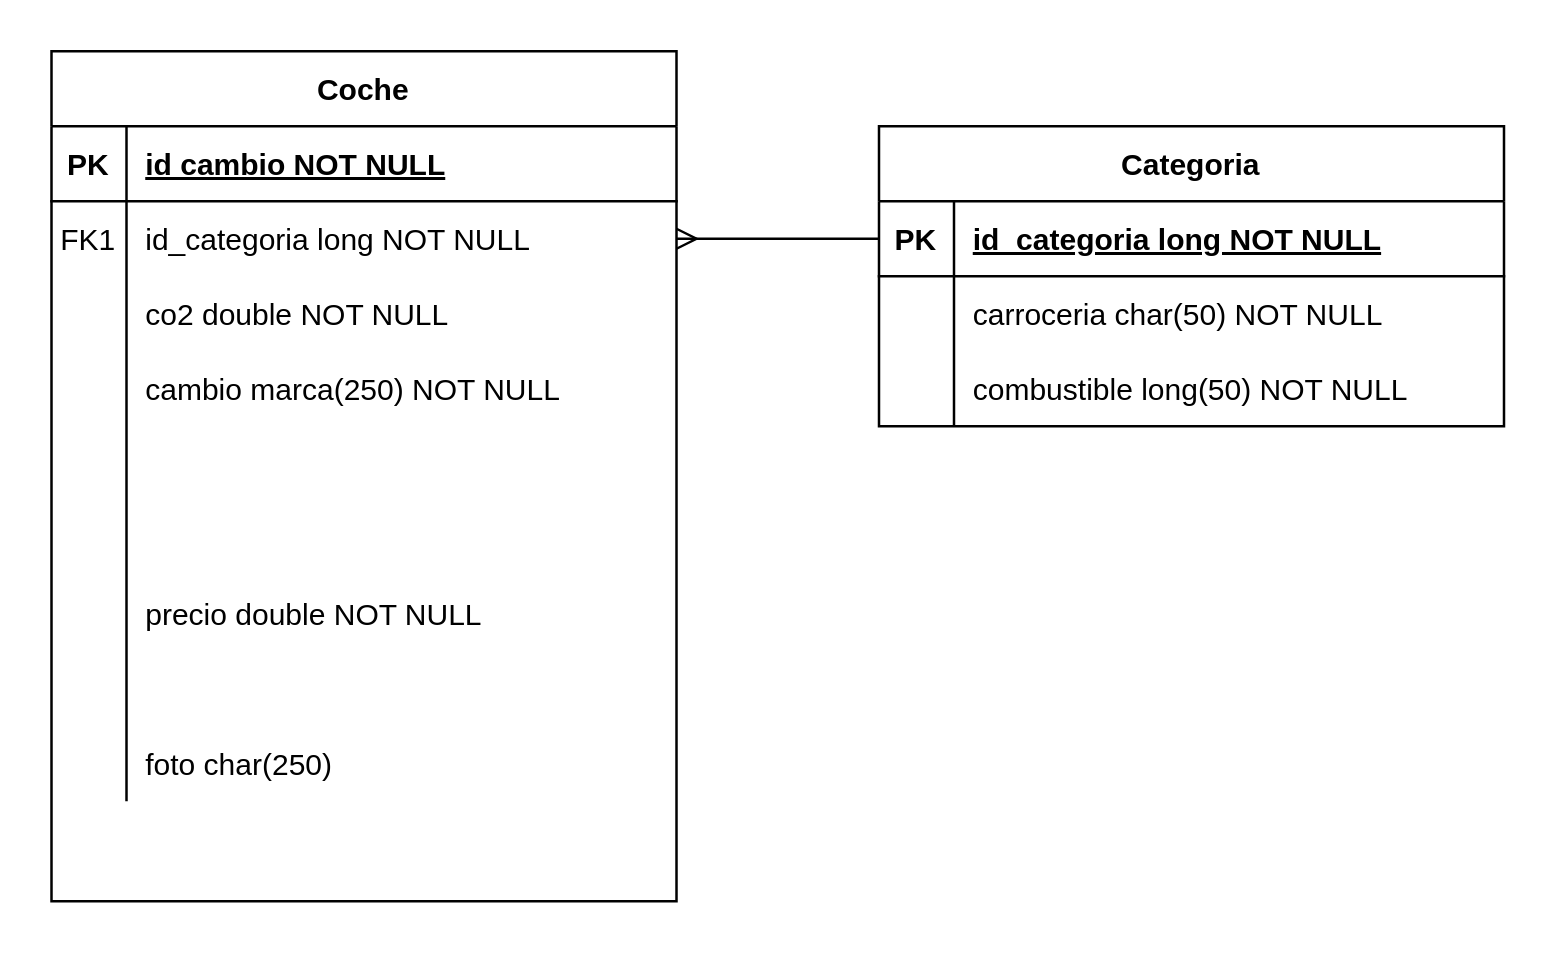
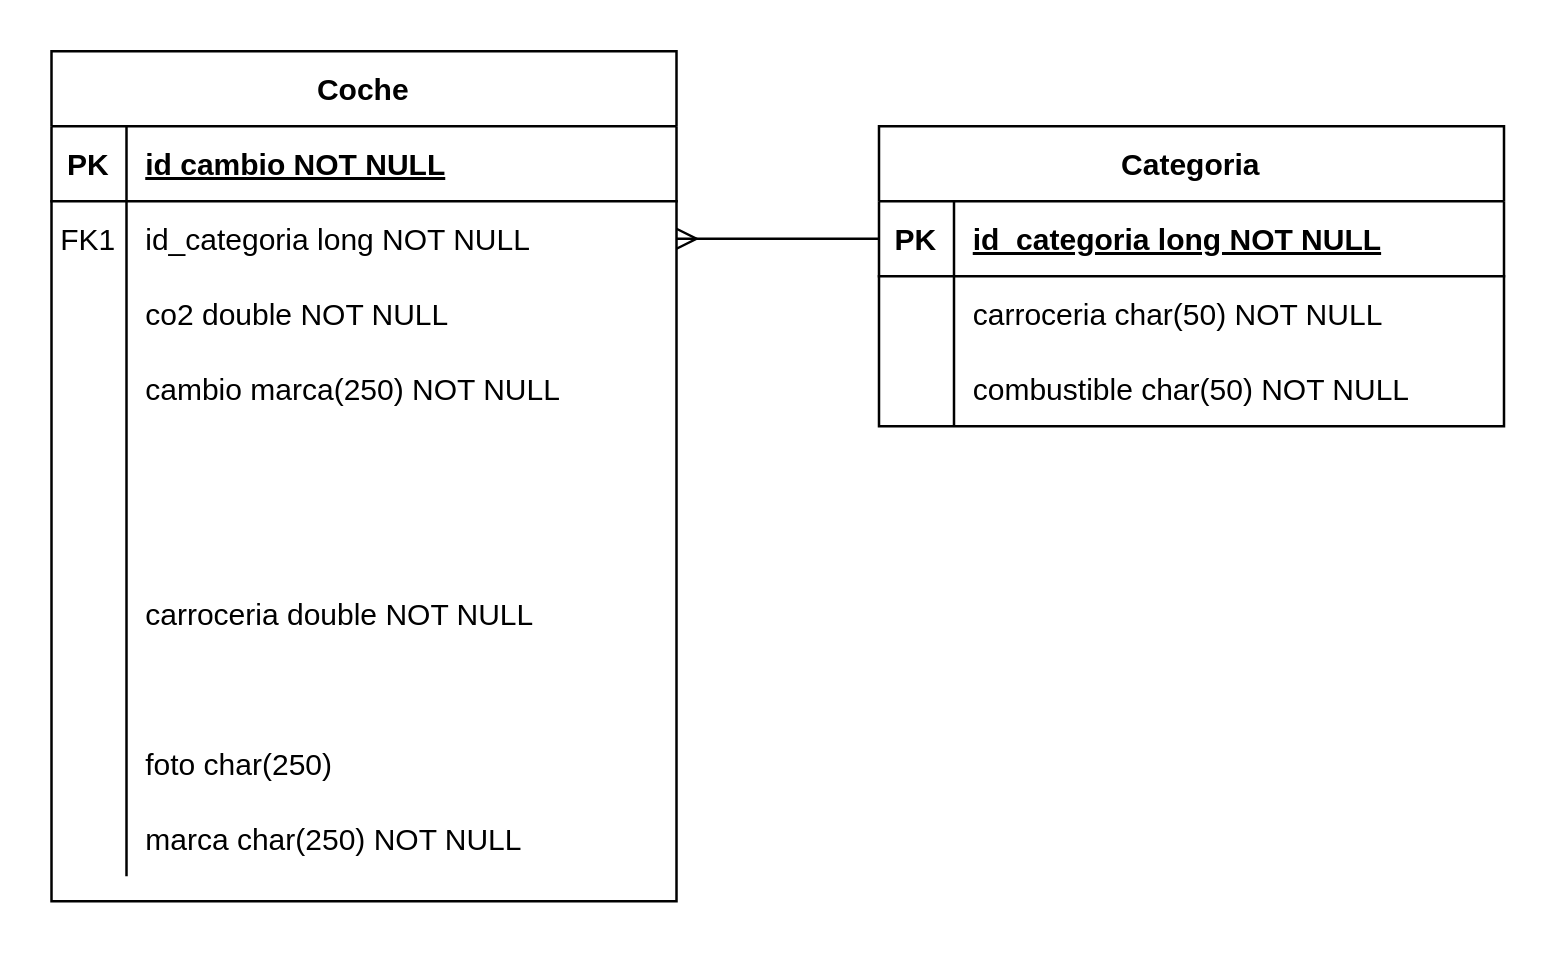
(1193, 390) -> (1197, 390)
(310, 615) -> (344, 615)
none -> (401, 839)
